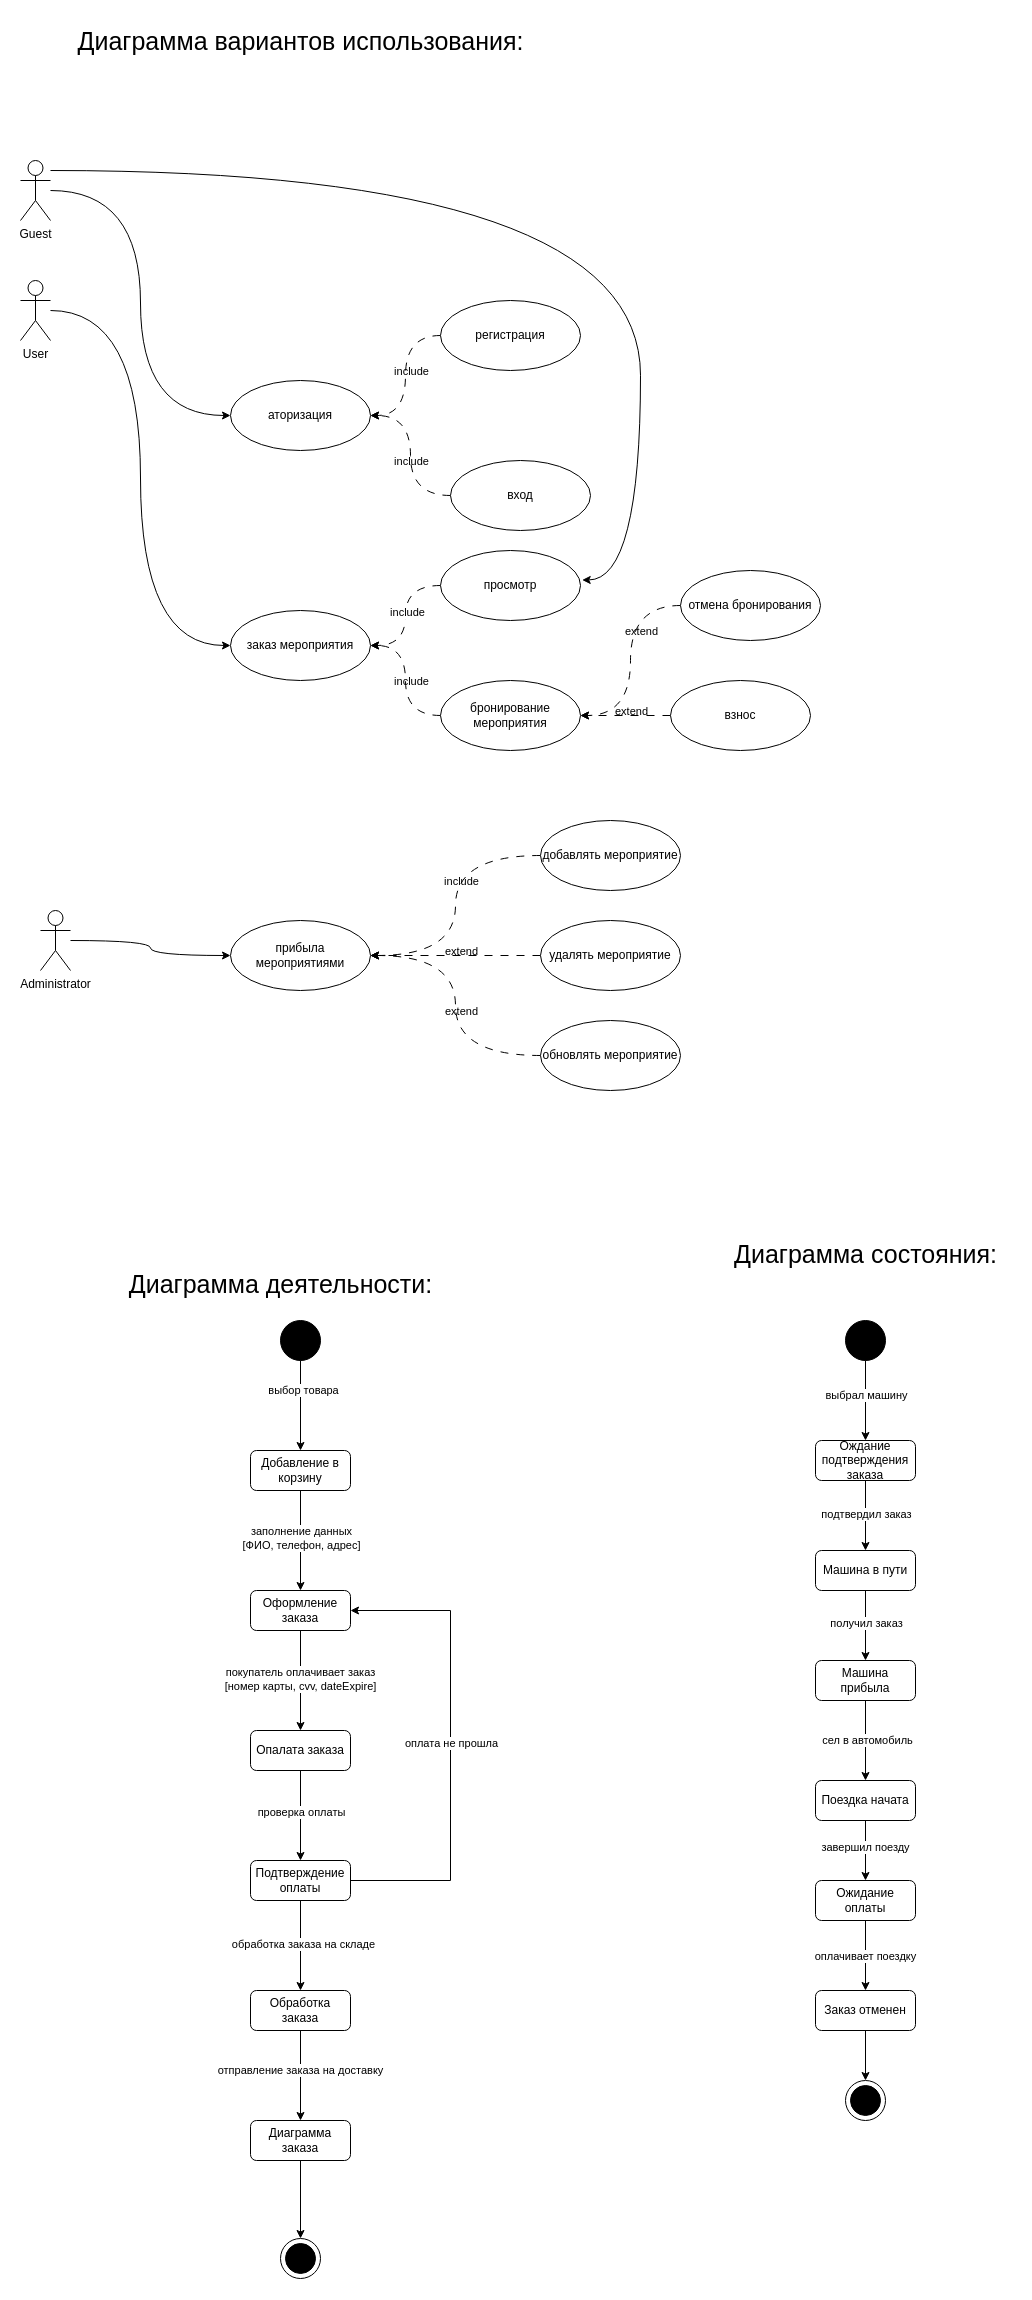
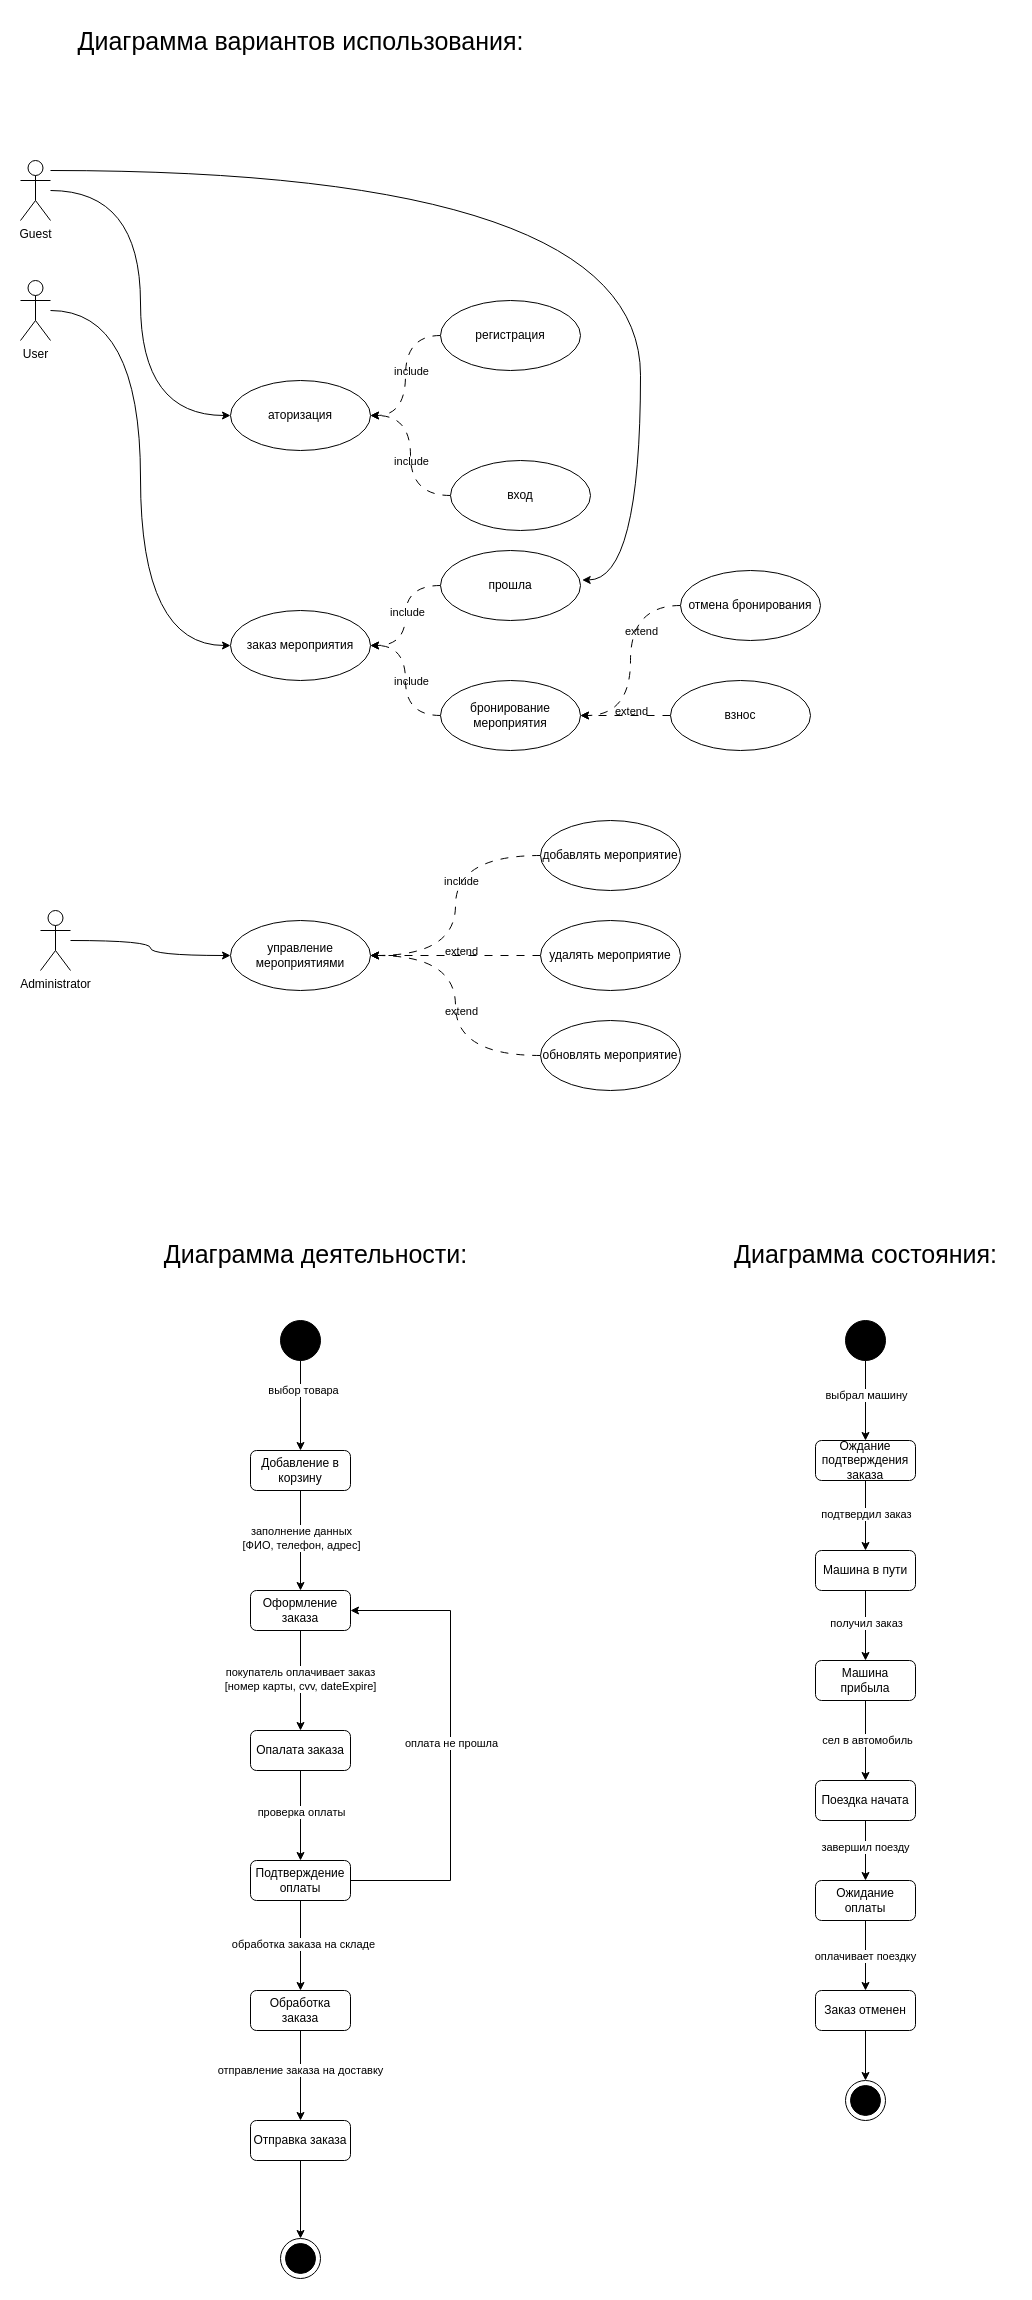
(511, 586) -> (511, 586)
(301, 956) -> (301, 956)
(281, 1284) -> (316, 1254)
(301, 2141) -> (301, 2141)
